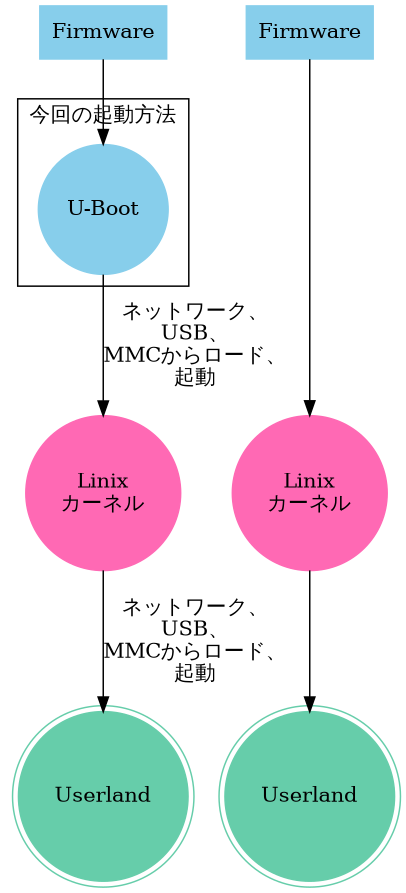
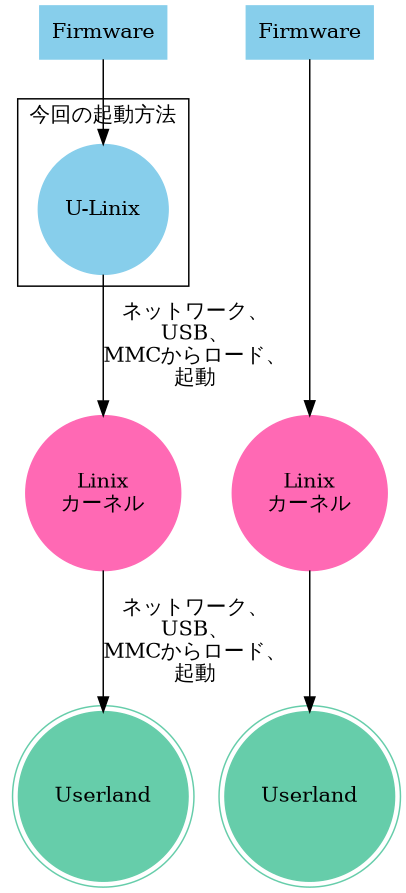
(103, 209) -> (103, 209)
